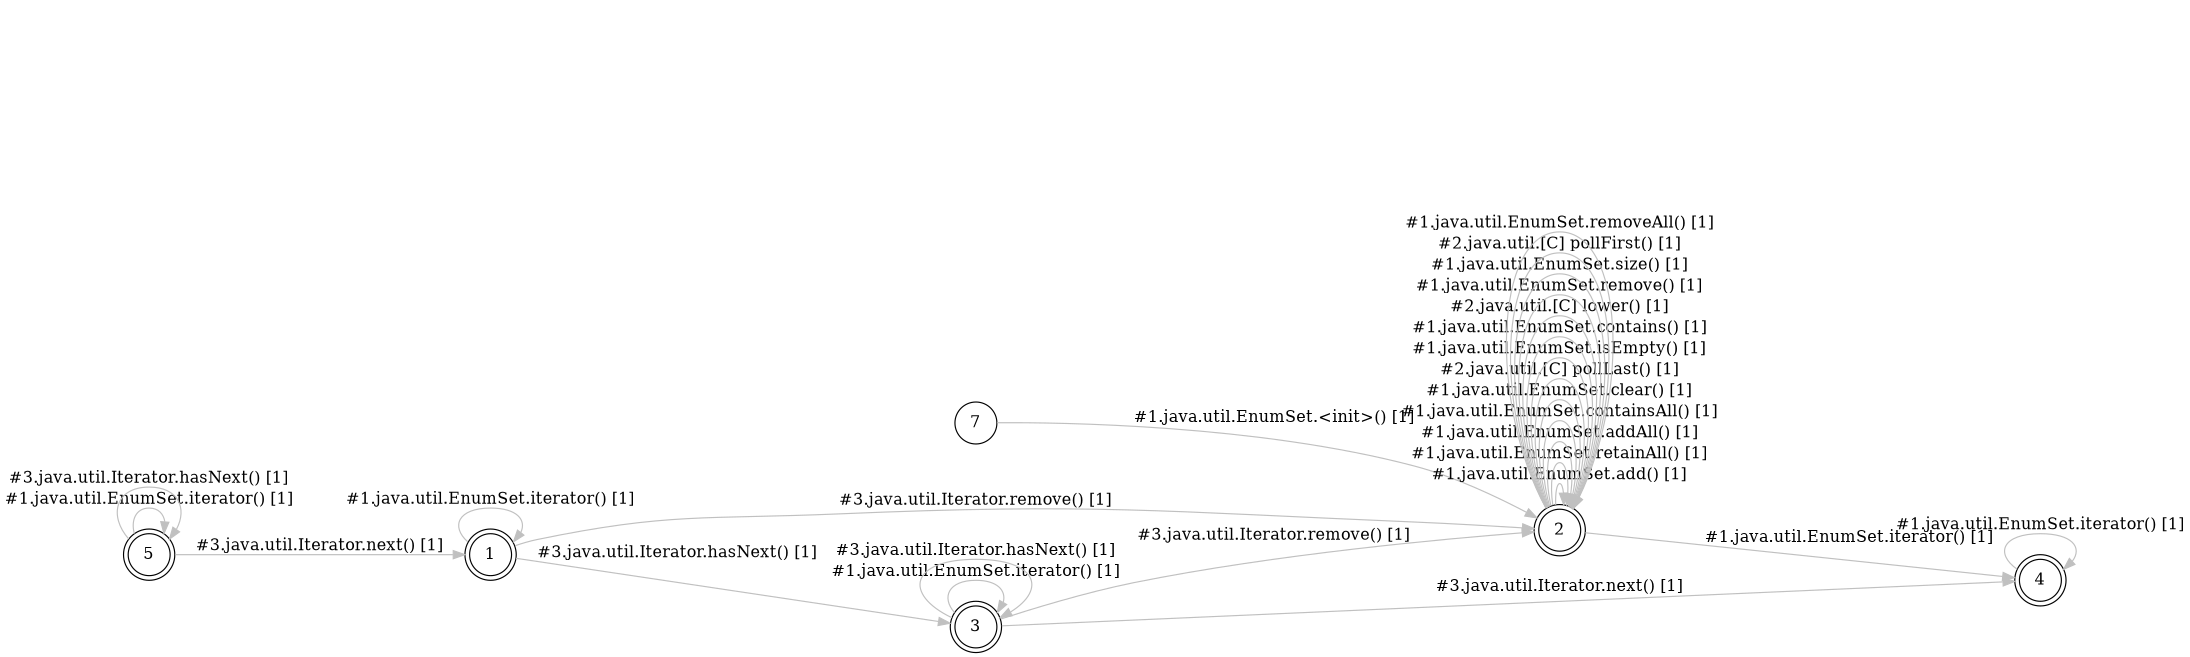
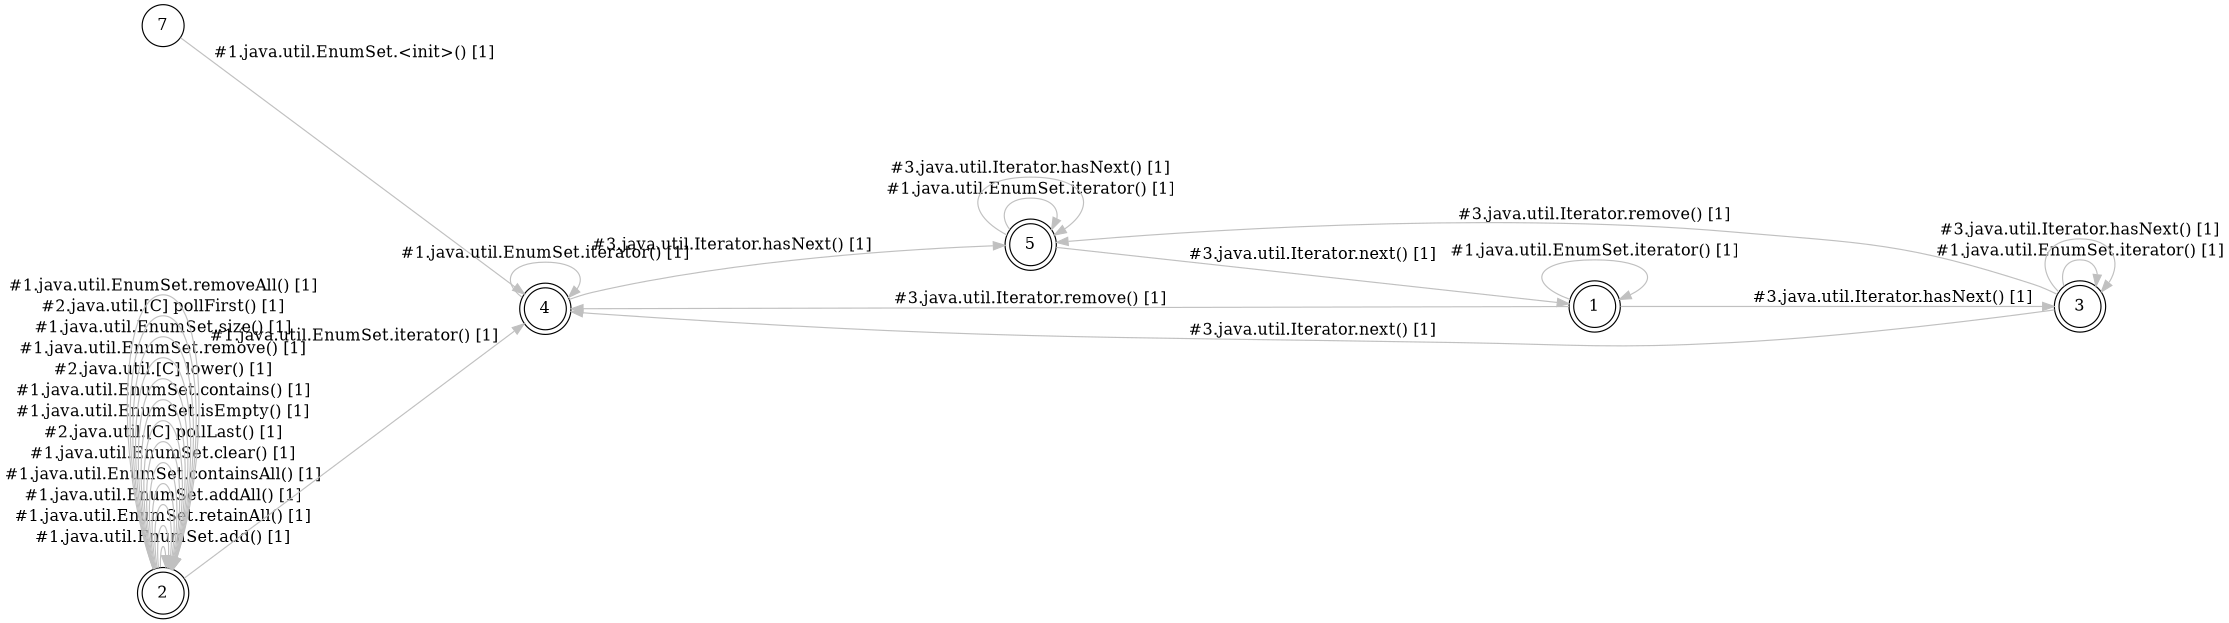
none -> (780, 262)
(1267, 439) -> (348, 162)
(1017, 509) -> (1076, 308)
(1259, 561) -> (1566, 224)
